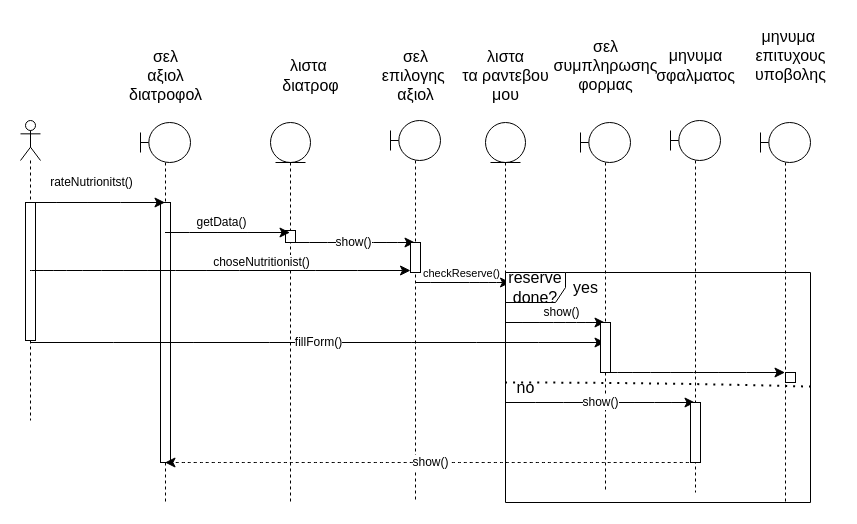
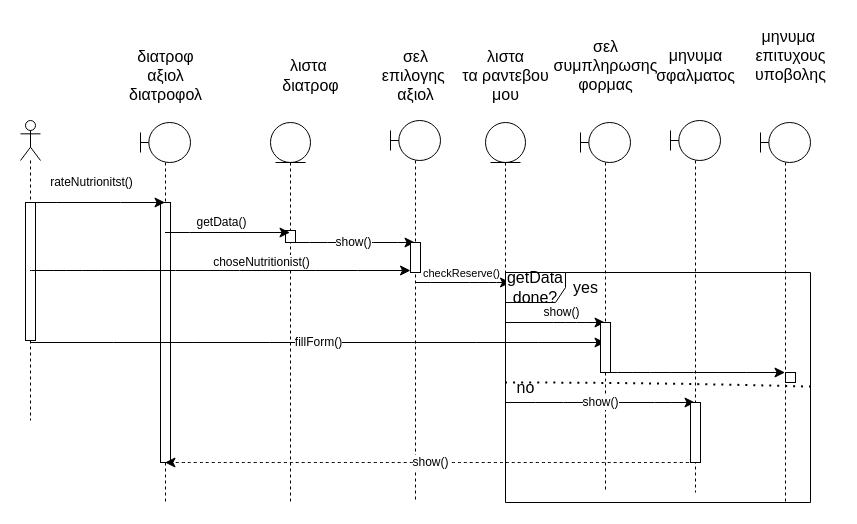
(166, 76) -> (166, 76)
(536, 288) -> (536, 288)
